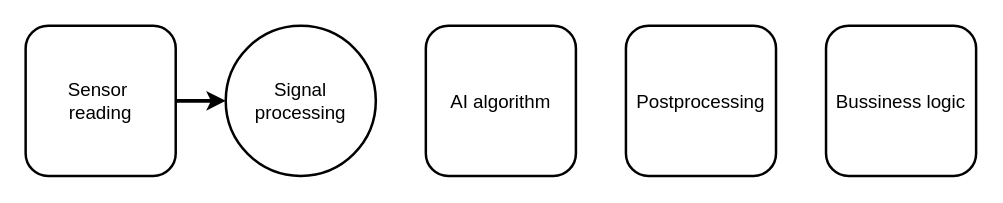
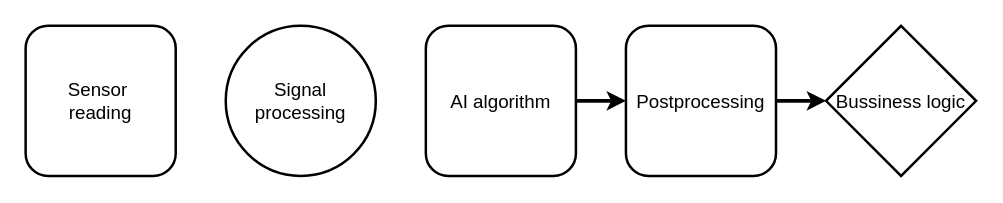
(194, 101) -> none
none -> (594, 101)
none -> (794, 101)
(901, 101) -> (901, 101)
